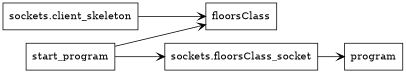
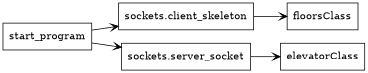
(157, 36) -> (101, 29)
(241, 57) -> (186, 57)
(374, 57) -> (323, 57)
